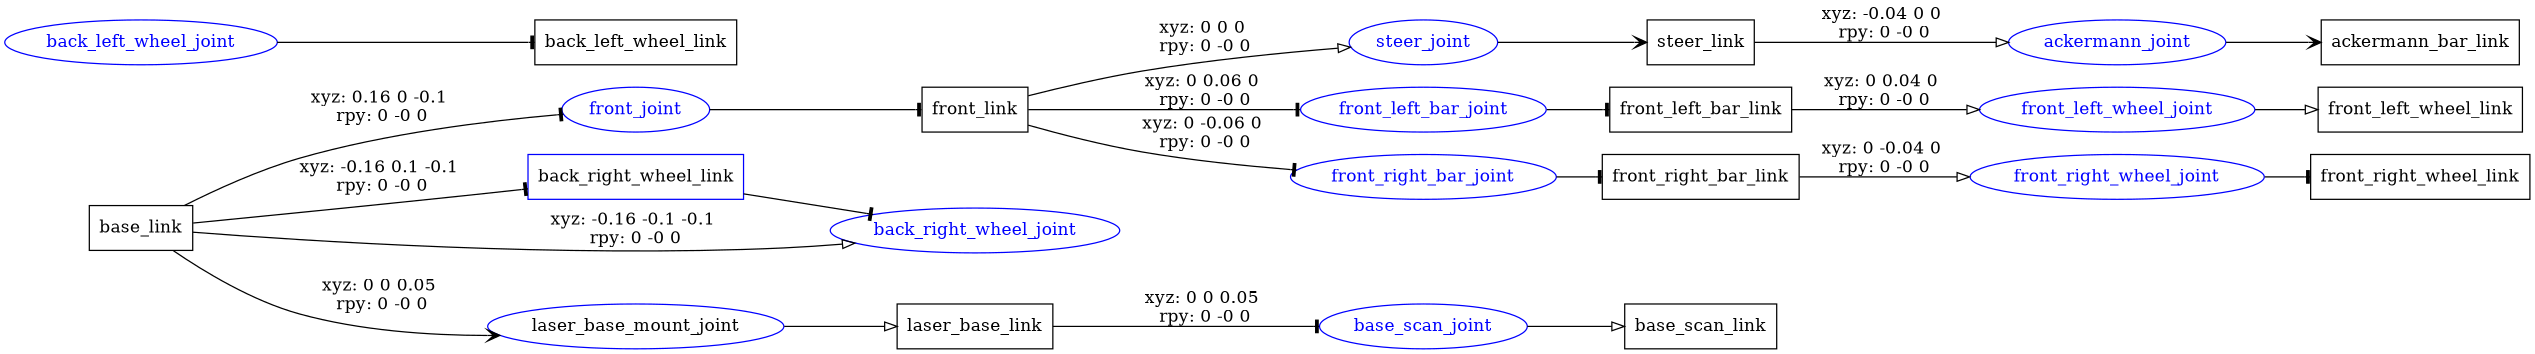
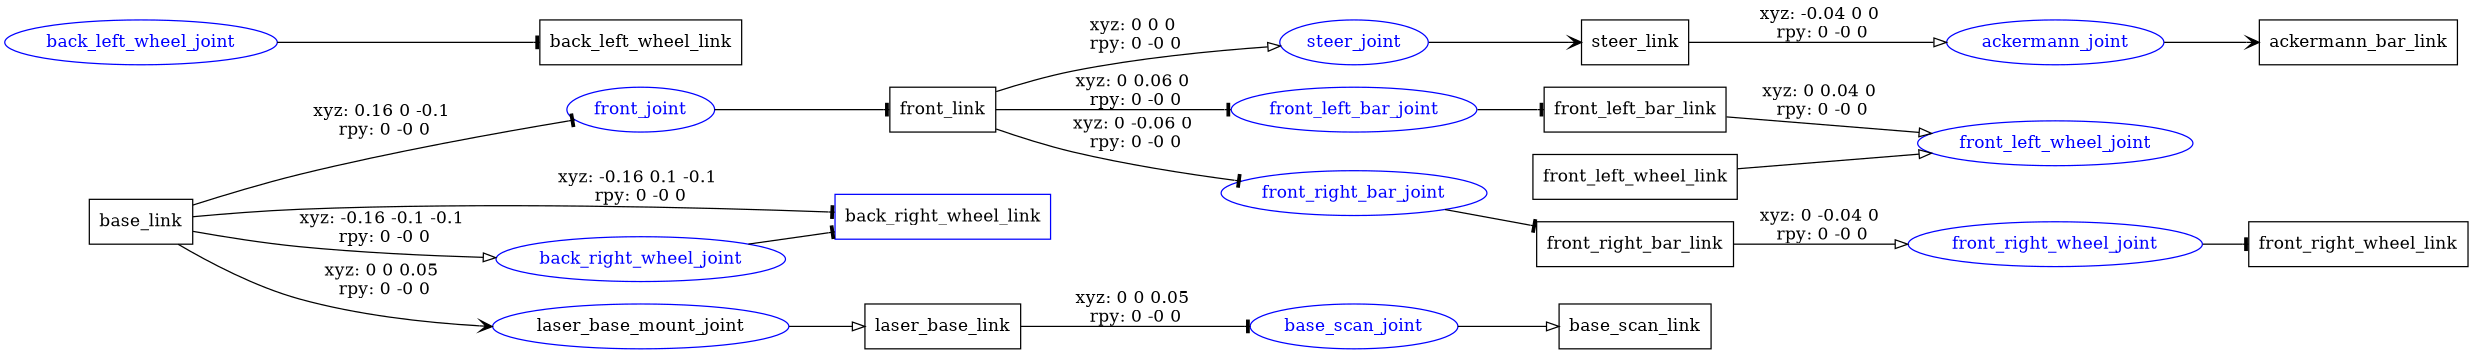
(2280, 110) -> (1828, 161)
(805, 204) -> (789, 238)
